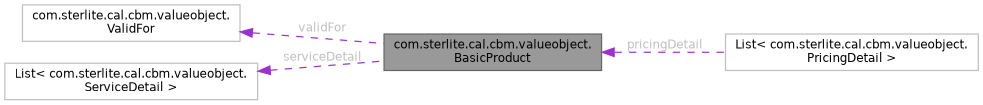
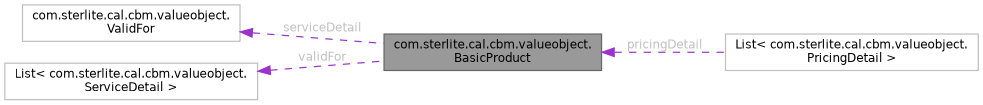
(321, 29) -> (321, 29)
(321, 58) -> (321, 58)
